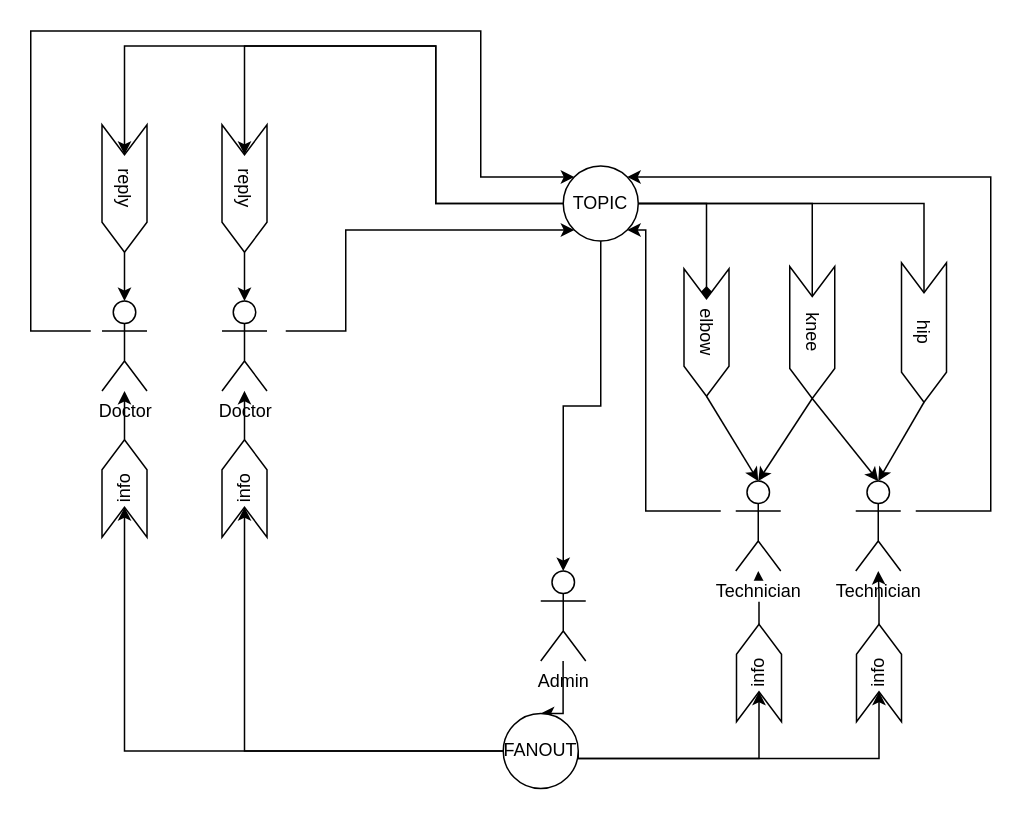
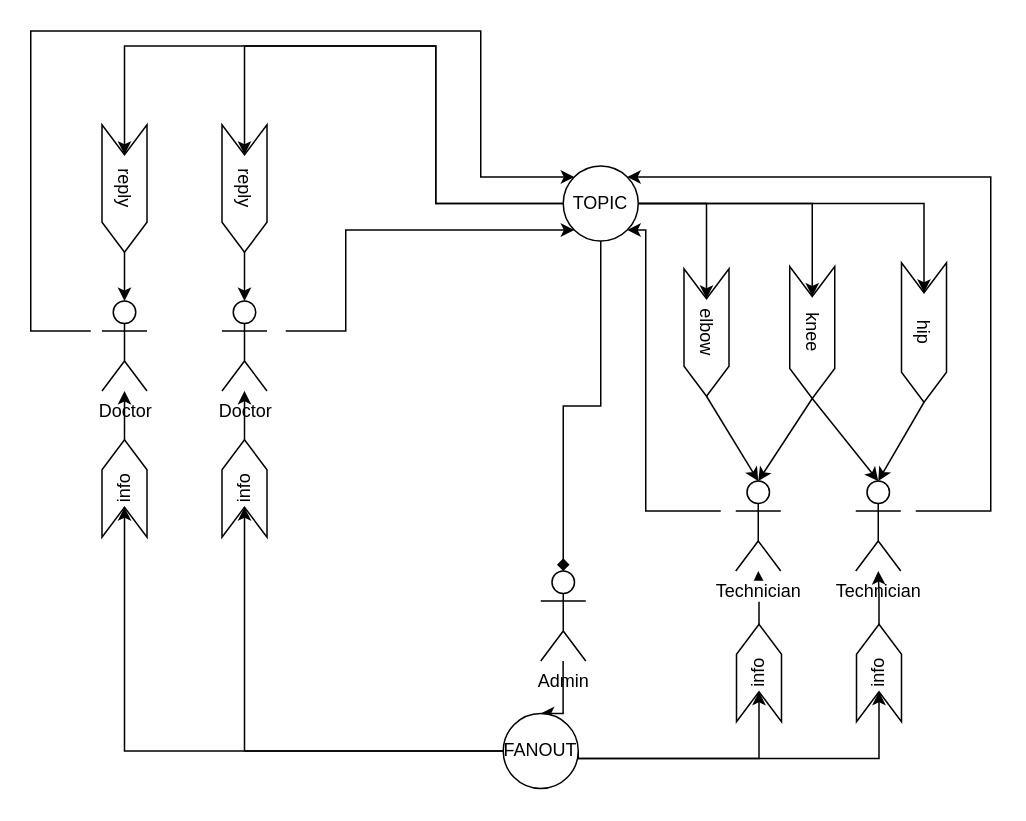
(924, 284) -> (924, 281)
(707, 286) -> (707, 287)
(812, 288) -> (812, 285)
(563, 559) -> (563, 558)
